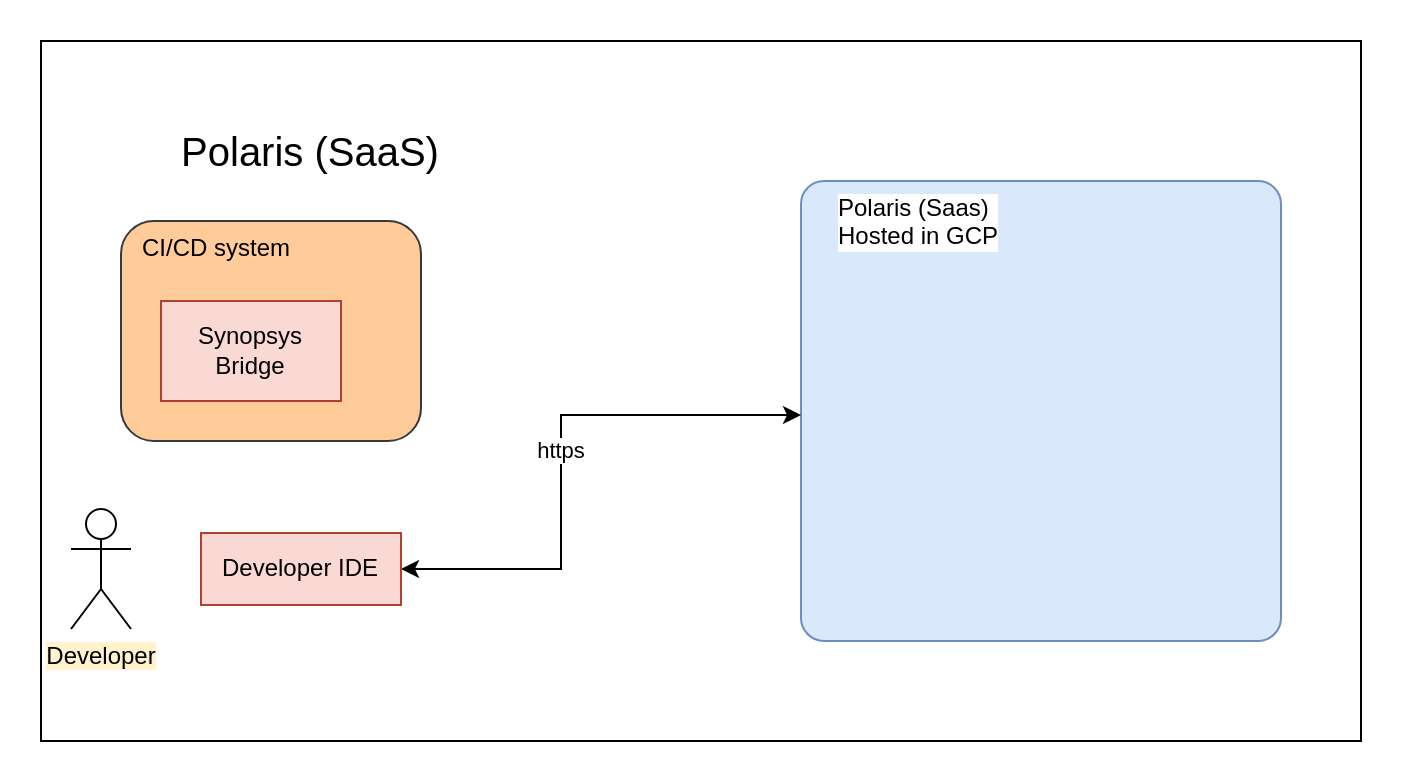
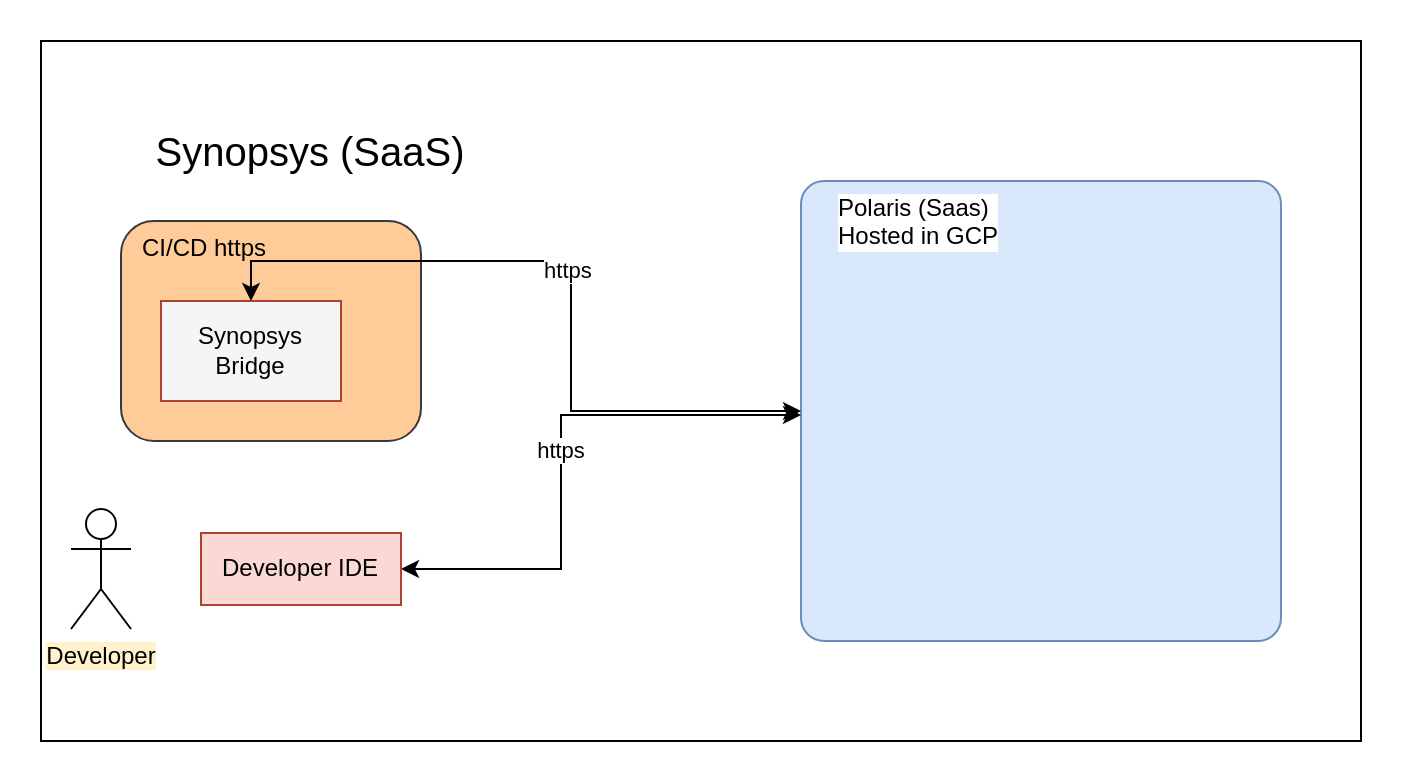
(311, 151) -> (311, 151)
(221, 249) -> (214, 249)
(251, 351) -> (251, 351)
none -> (600, 411)
